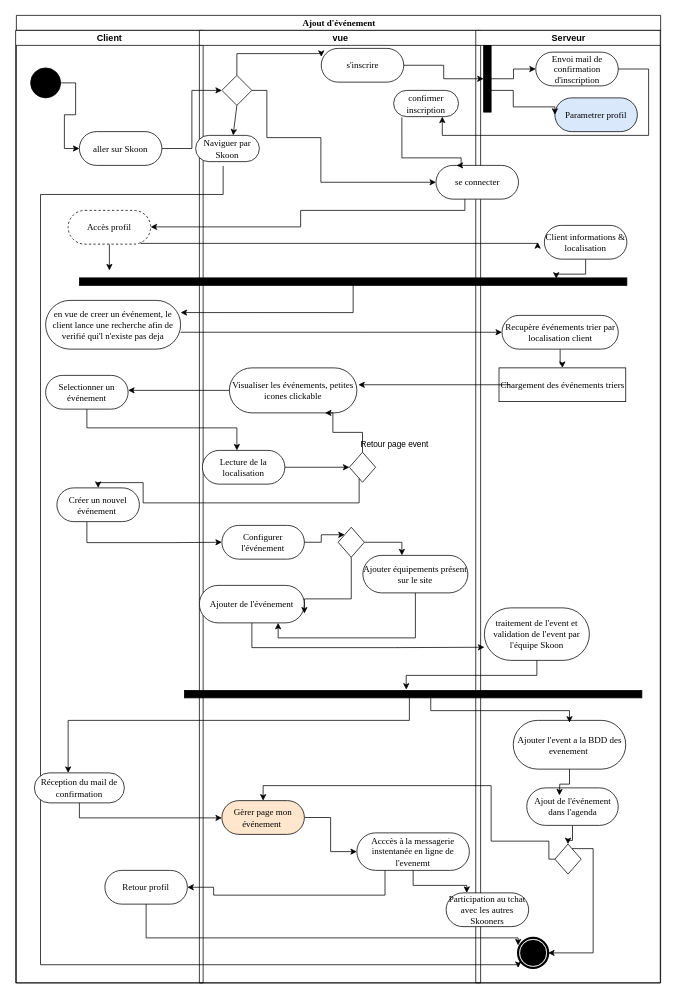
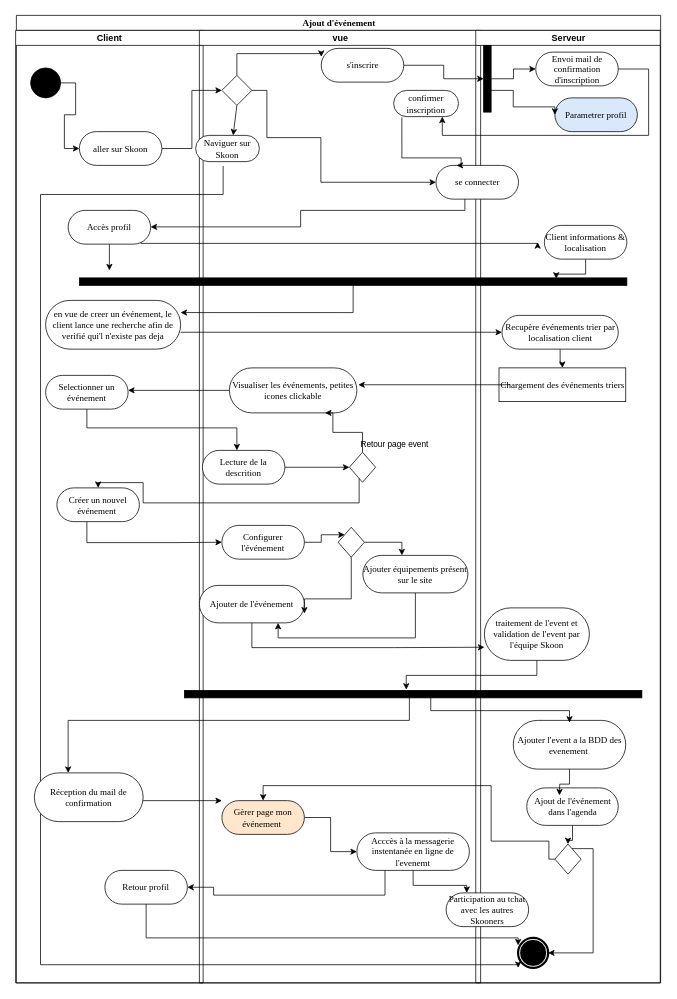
(227, 149) -> (227, 149)
(109, 227) -> (109, 227)
(243, 468) -> (243, 468)
(79, 788) -> (89, 797)
